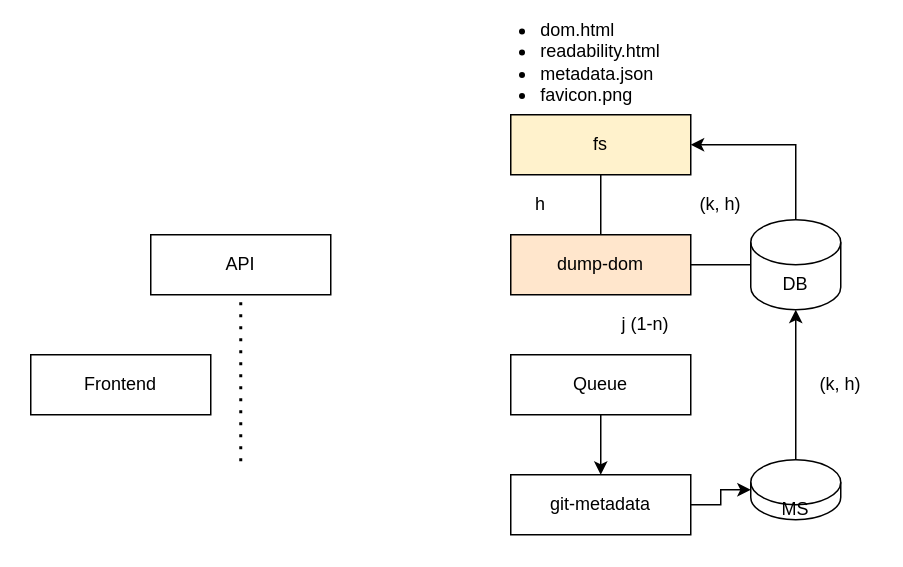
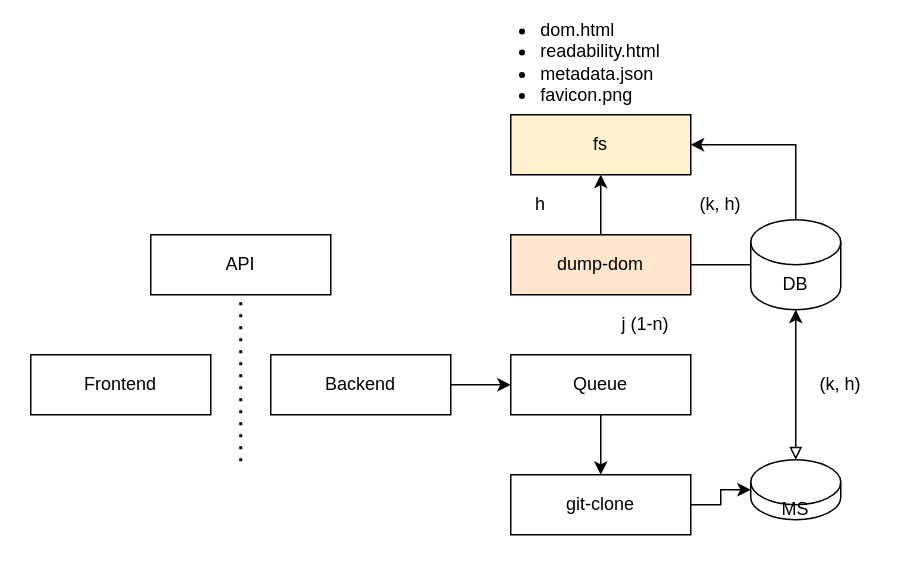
(601, 181) -> (601, 186)
none -> (361, 385)
none -> (476, 385)
(796, 451) -> (796, 446)
(601, 505) -> (601, 505)
